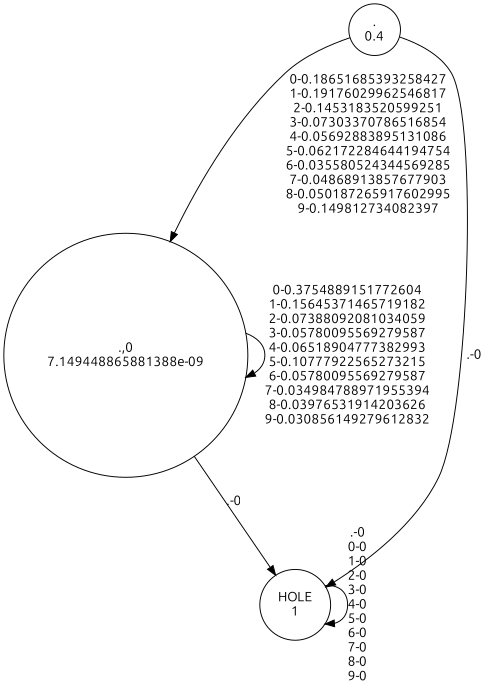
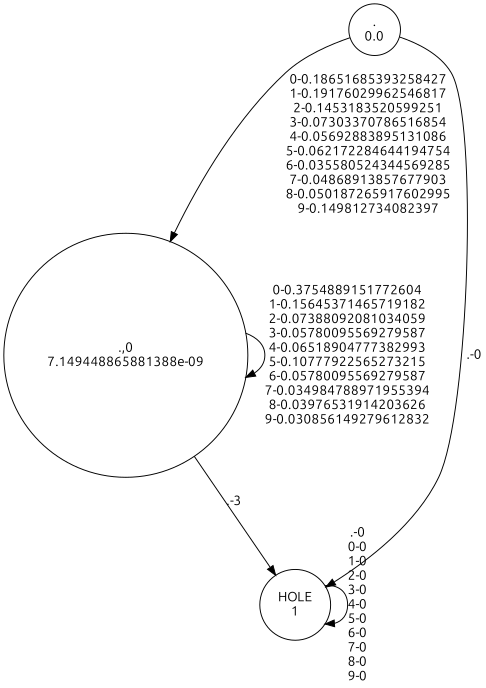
(375, 30) -> (375, 30)
(234, 501) -> (234, 501)
